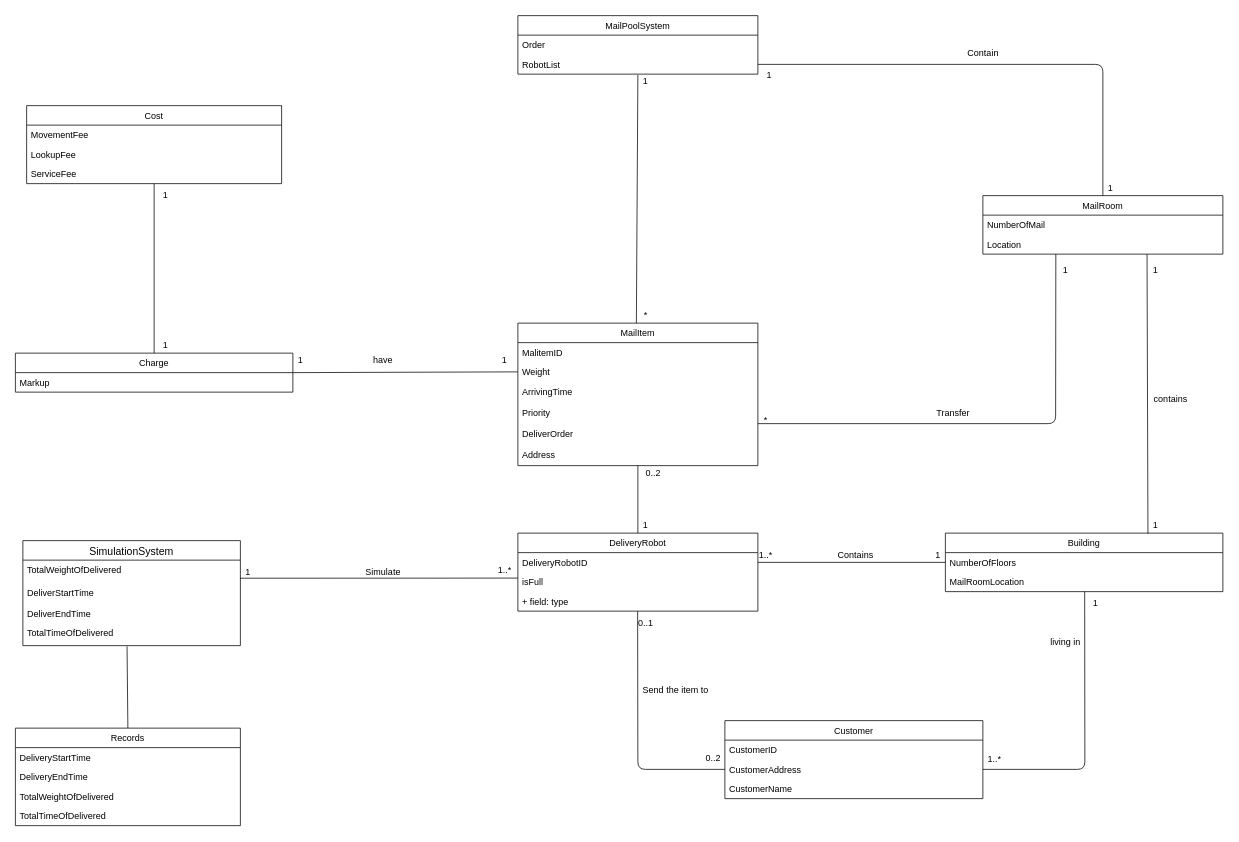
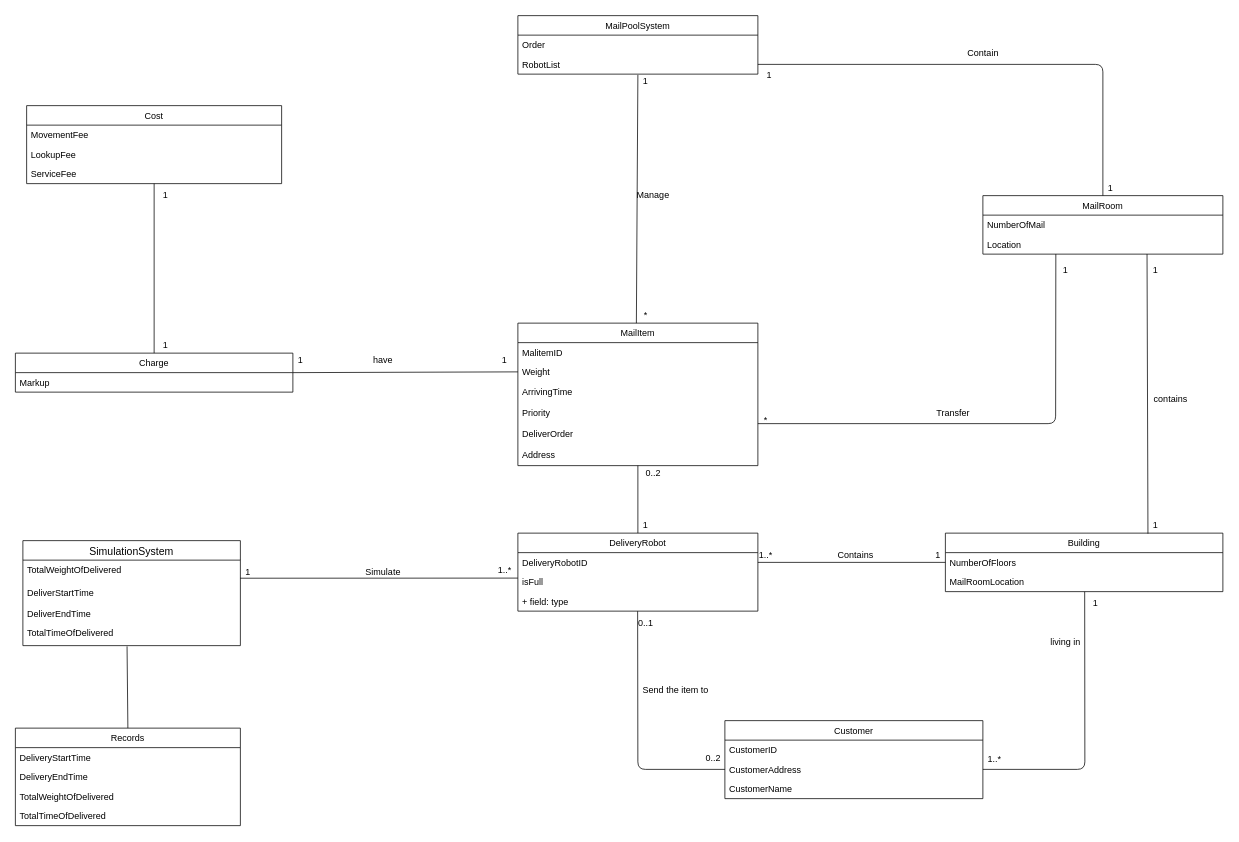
none -> (653, 195)
